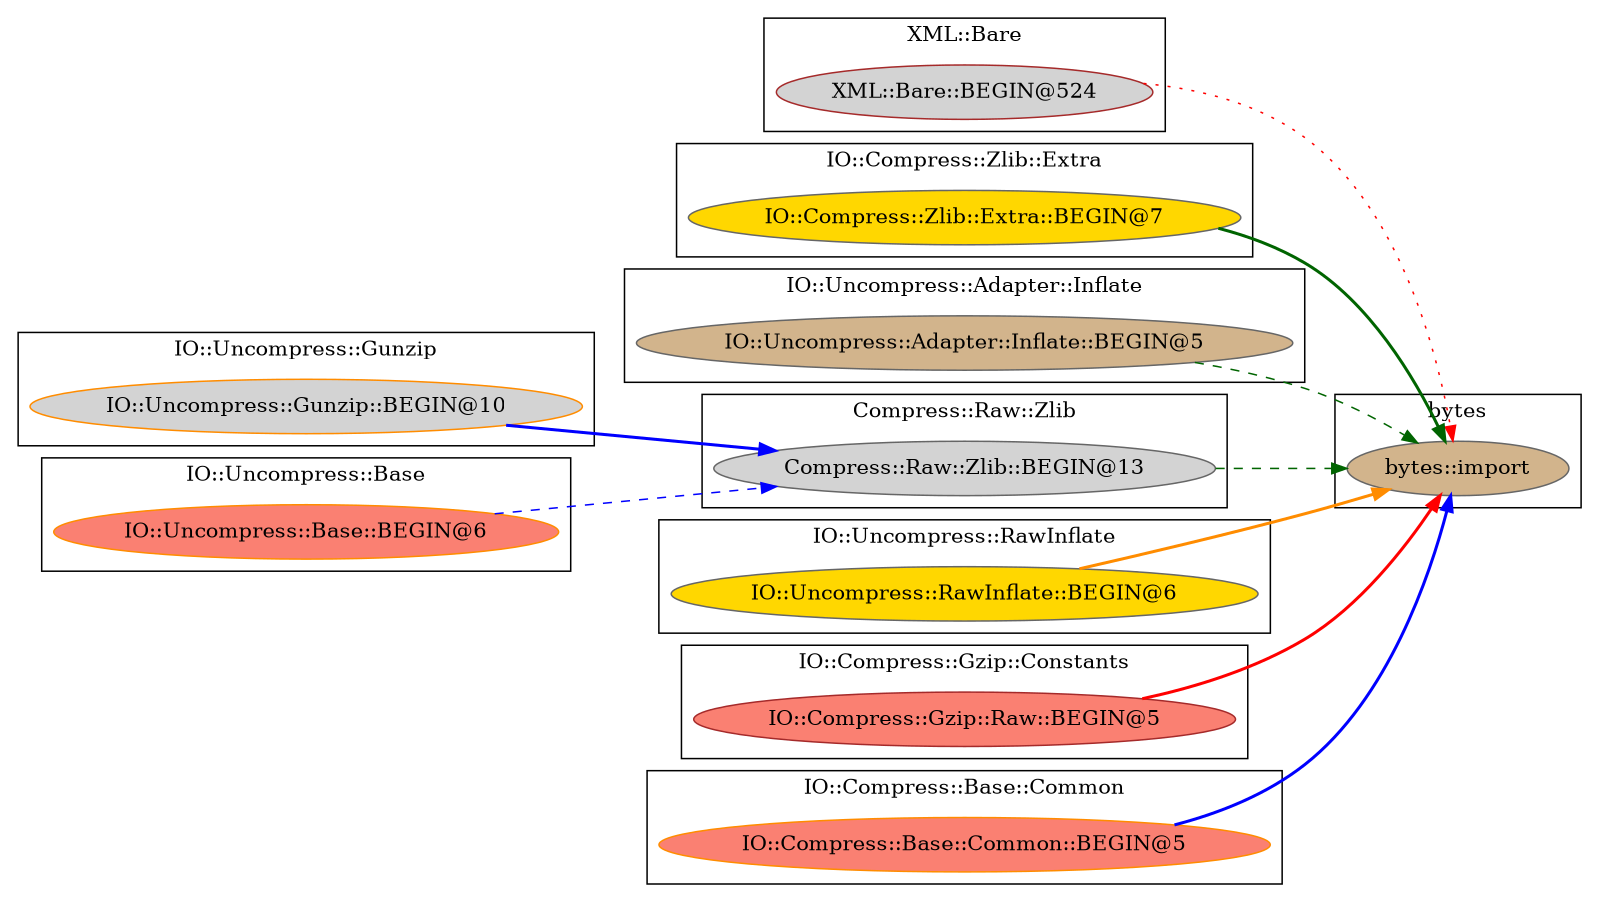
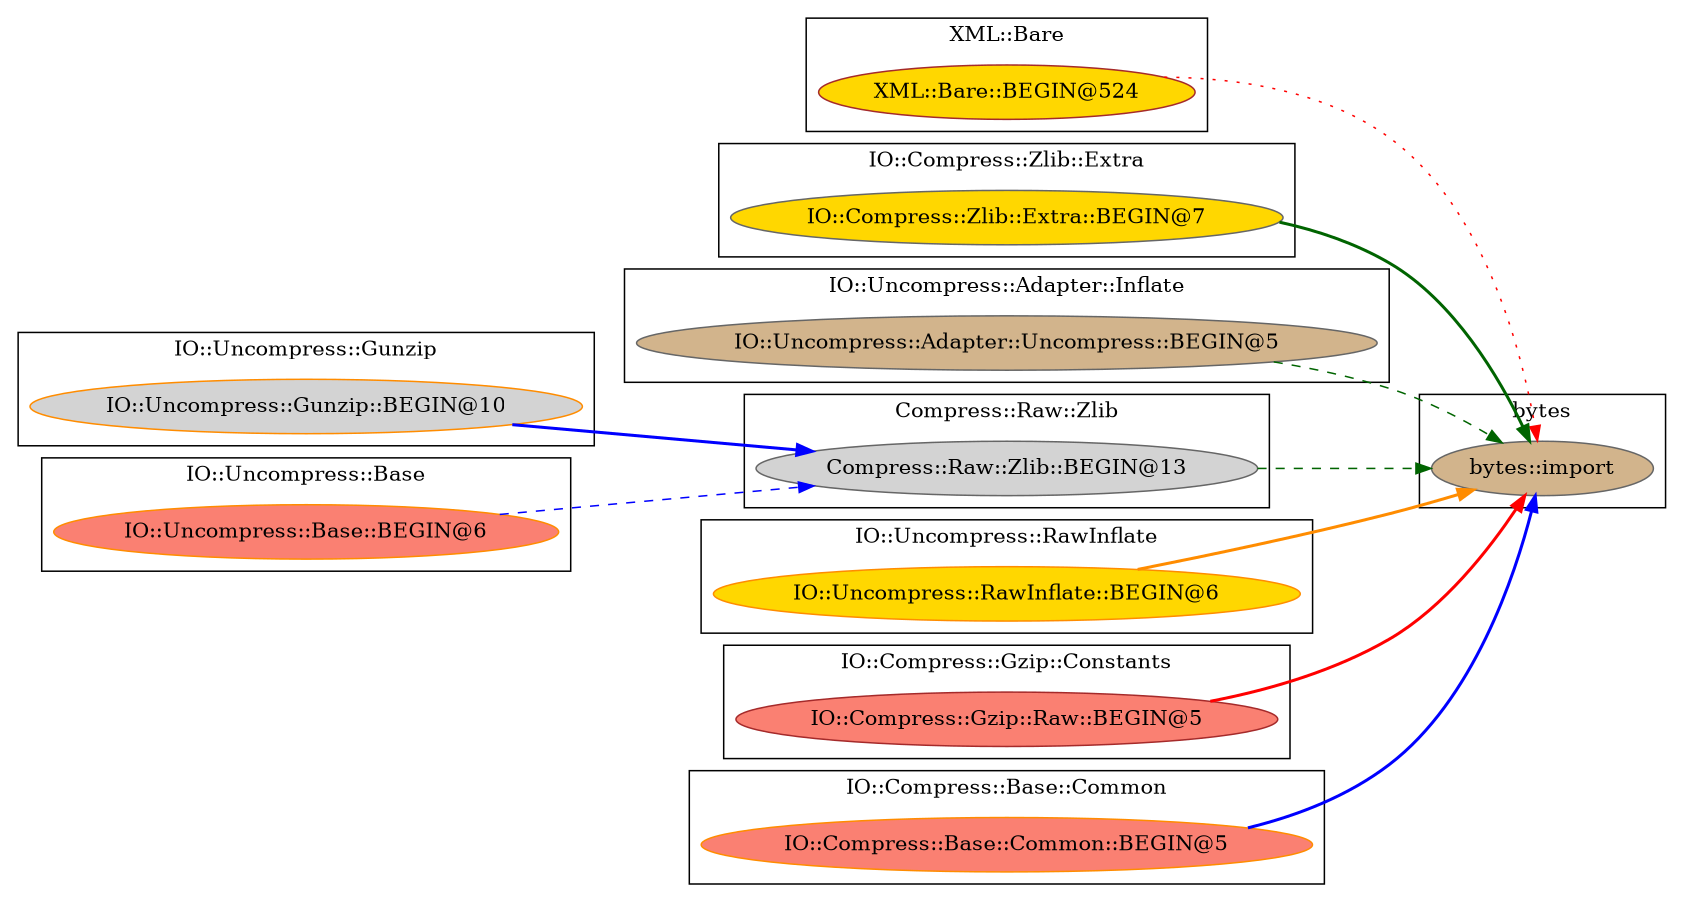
(965, 92) -> (1007, 92)
(965, 343) -> (1007, 343)
(965, 594) -> (1007, 594)
